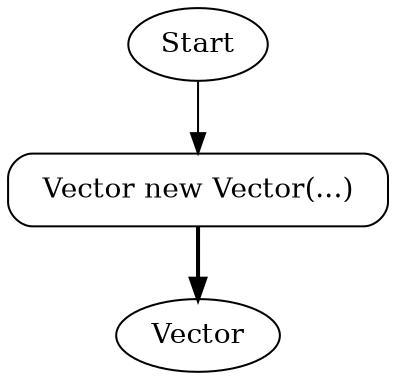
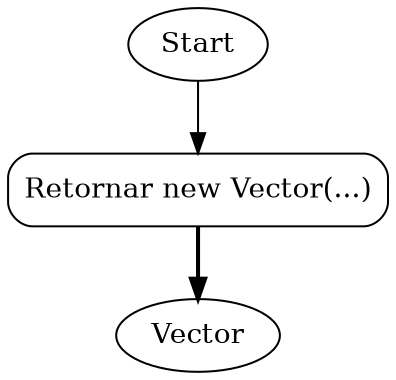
(198, 190) -> (198, 190)
